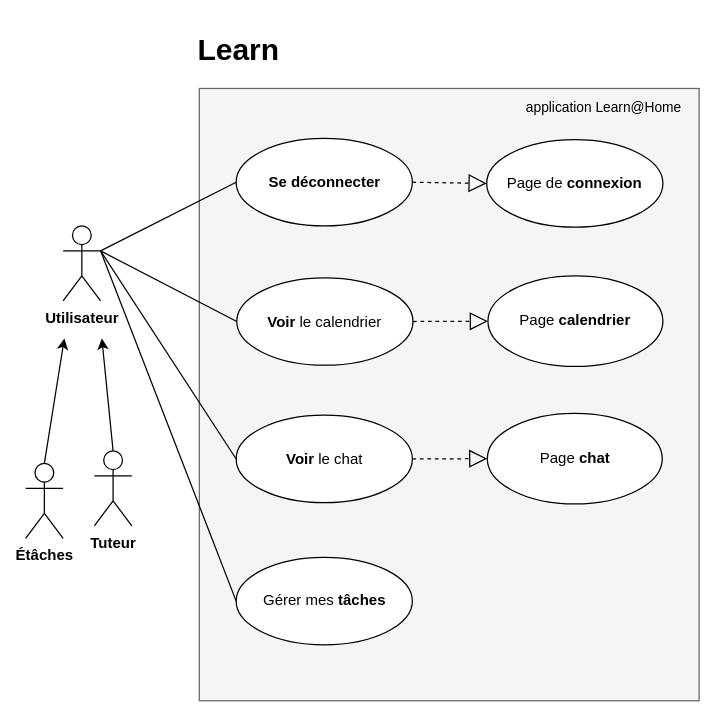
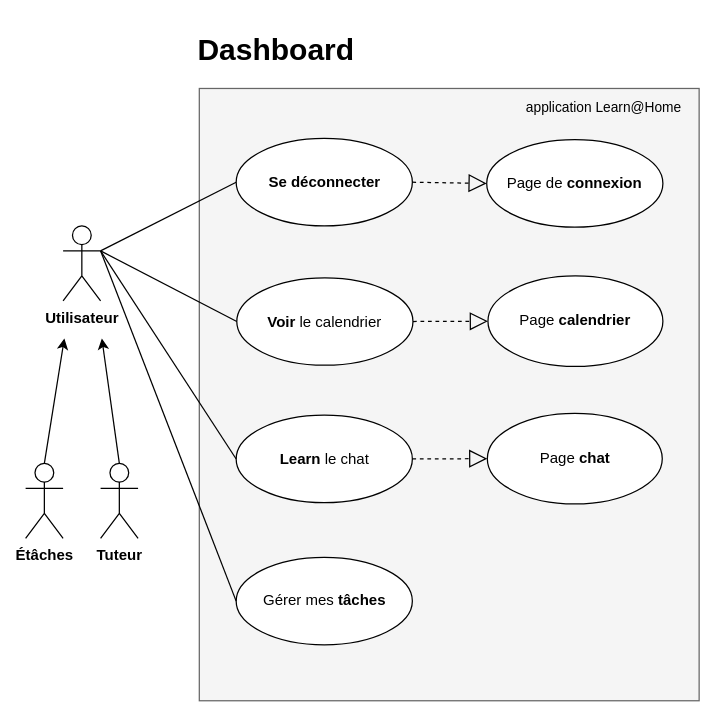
(219, 22) -> (236, 22)
(325, 459) -> (325, 459)
(113, 488) -> (119, 501)
